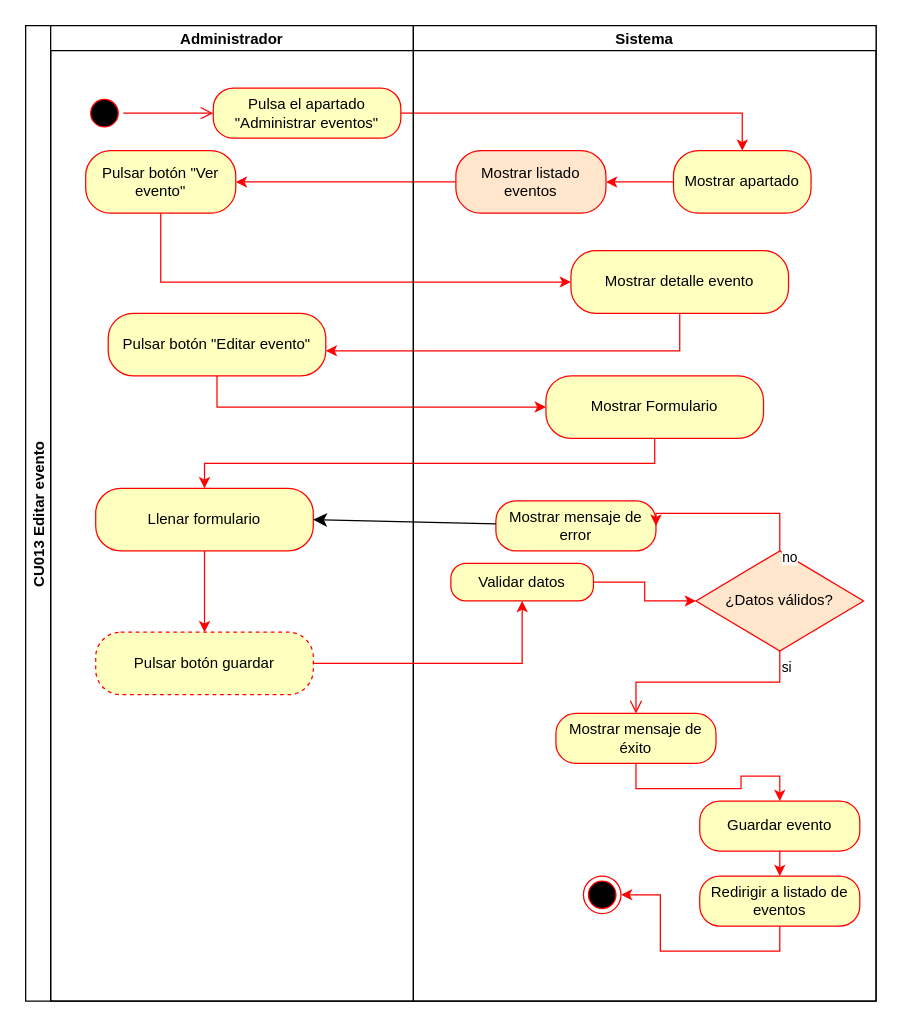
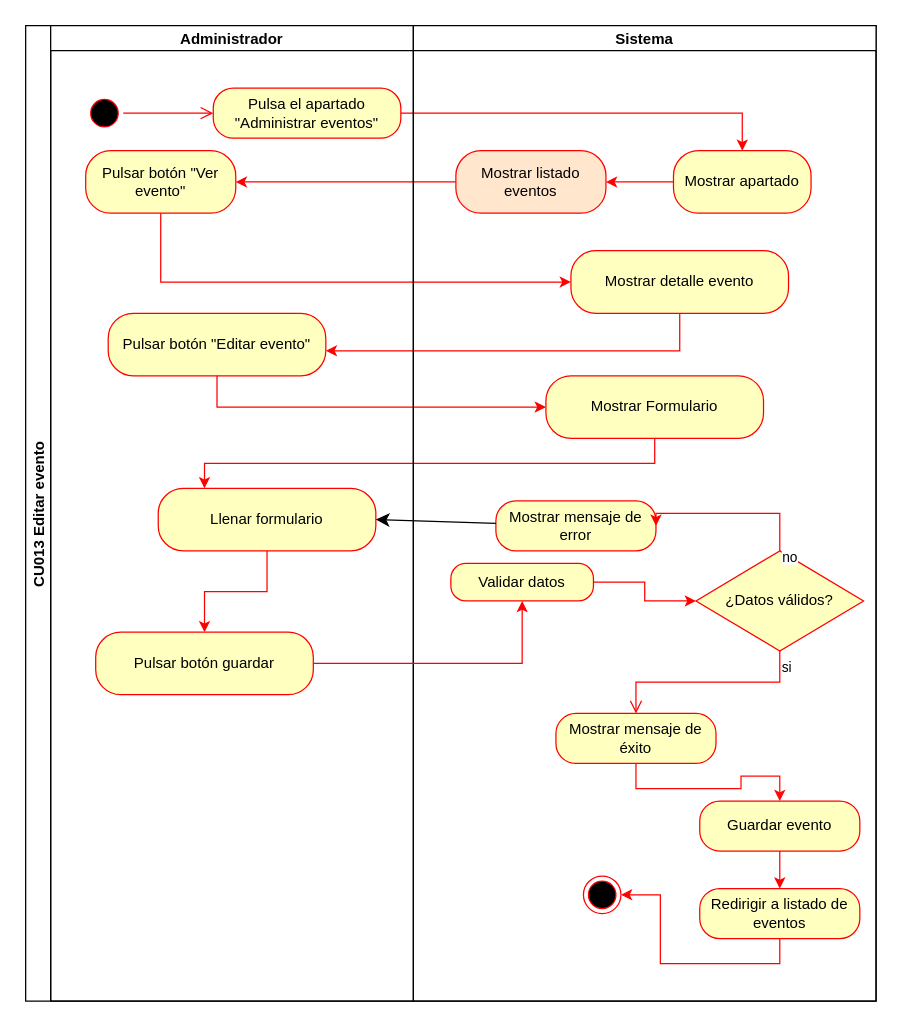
(204, 519) -> (267, 519)
(779, 601) -> (779, 601)
(204, 663) -> (204, 663)
(779, 901) -> (779, 913)
